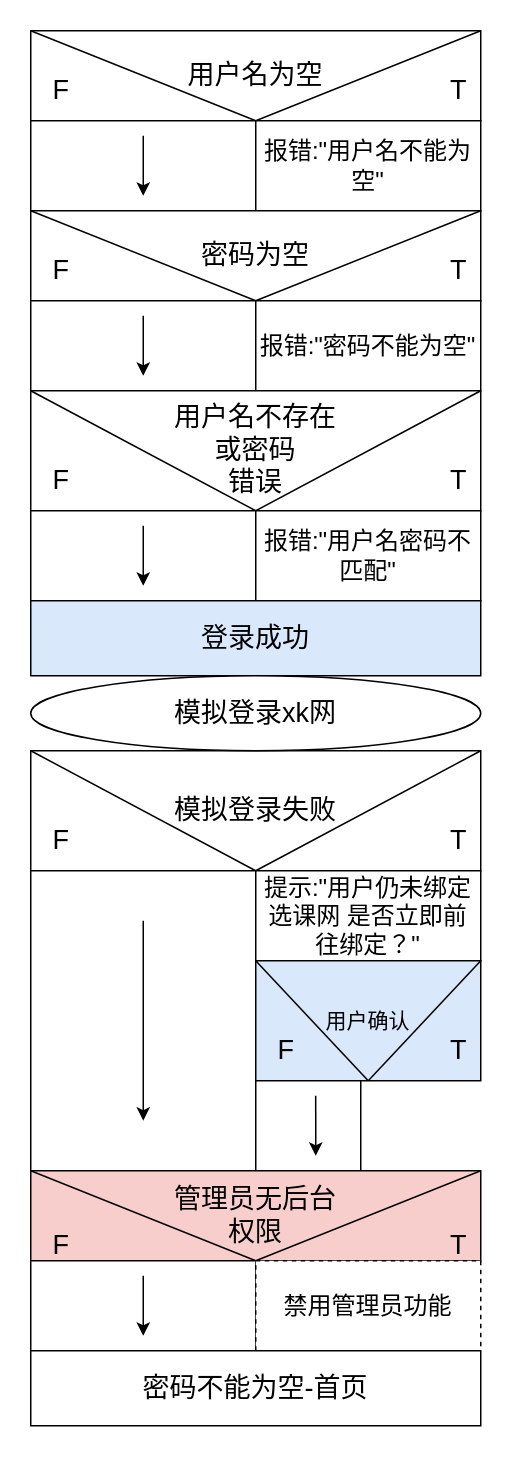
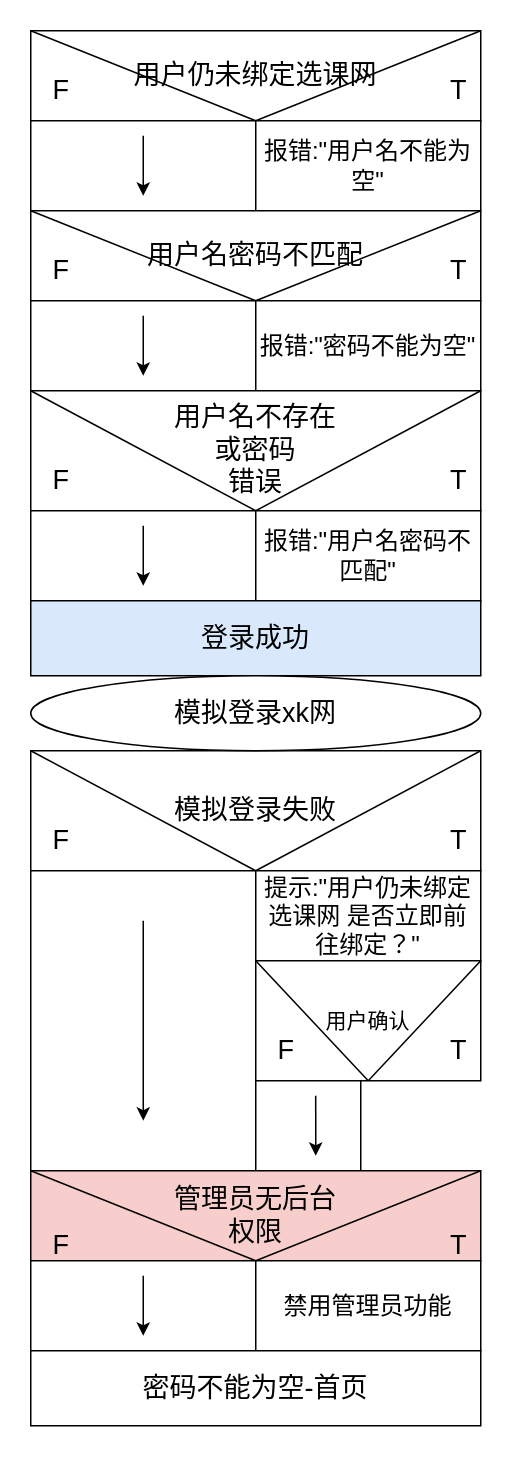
(256, 76) -> (256, 76)
(256, 256) -> (256, 256)
(368, 1021) -> (368, 1021)
(368, 1306) -> (368, 1306)
